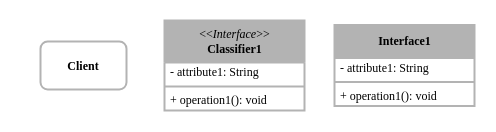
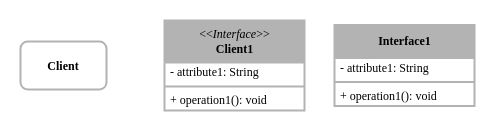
(235, 42) -> (235, 42)
(84, 66) -> (64, 66)
